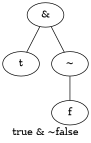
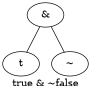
(70, 113) -> none
